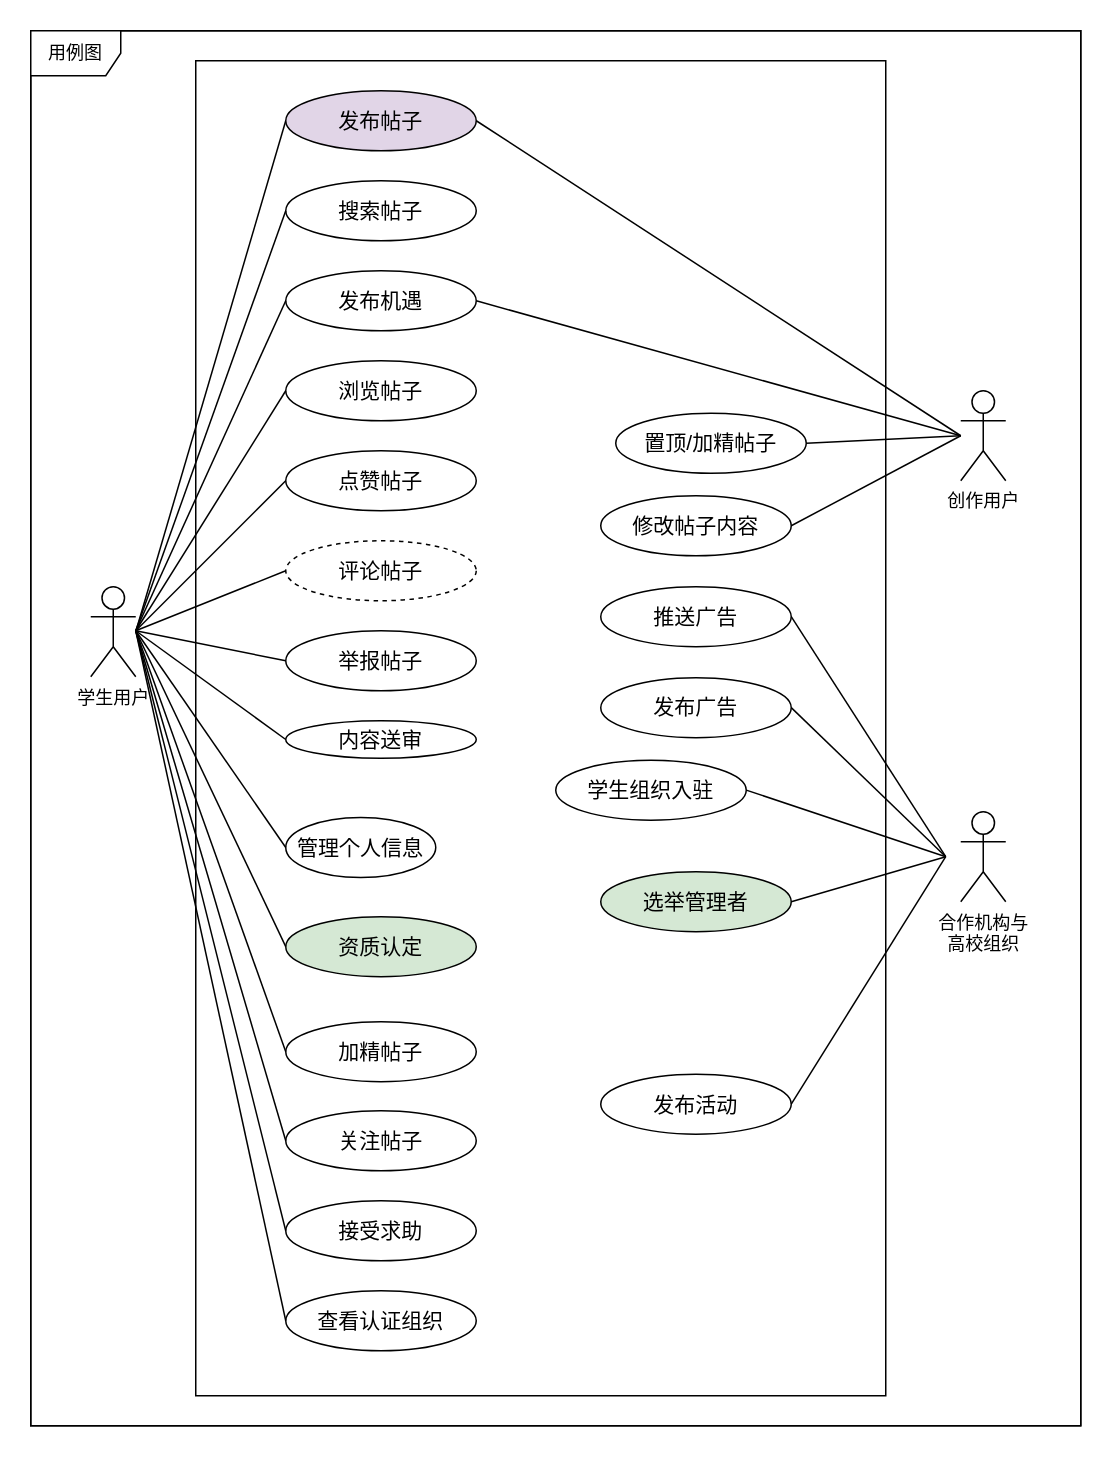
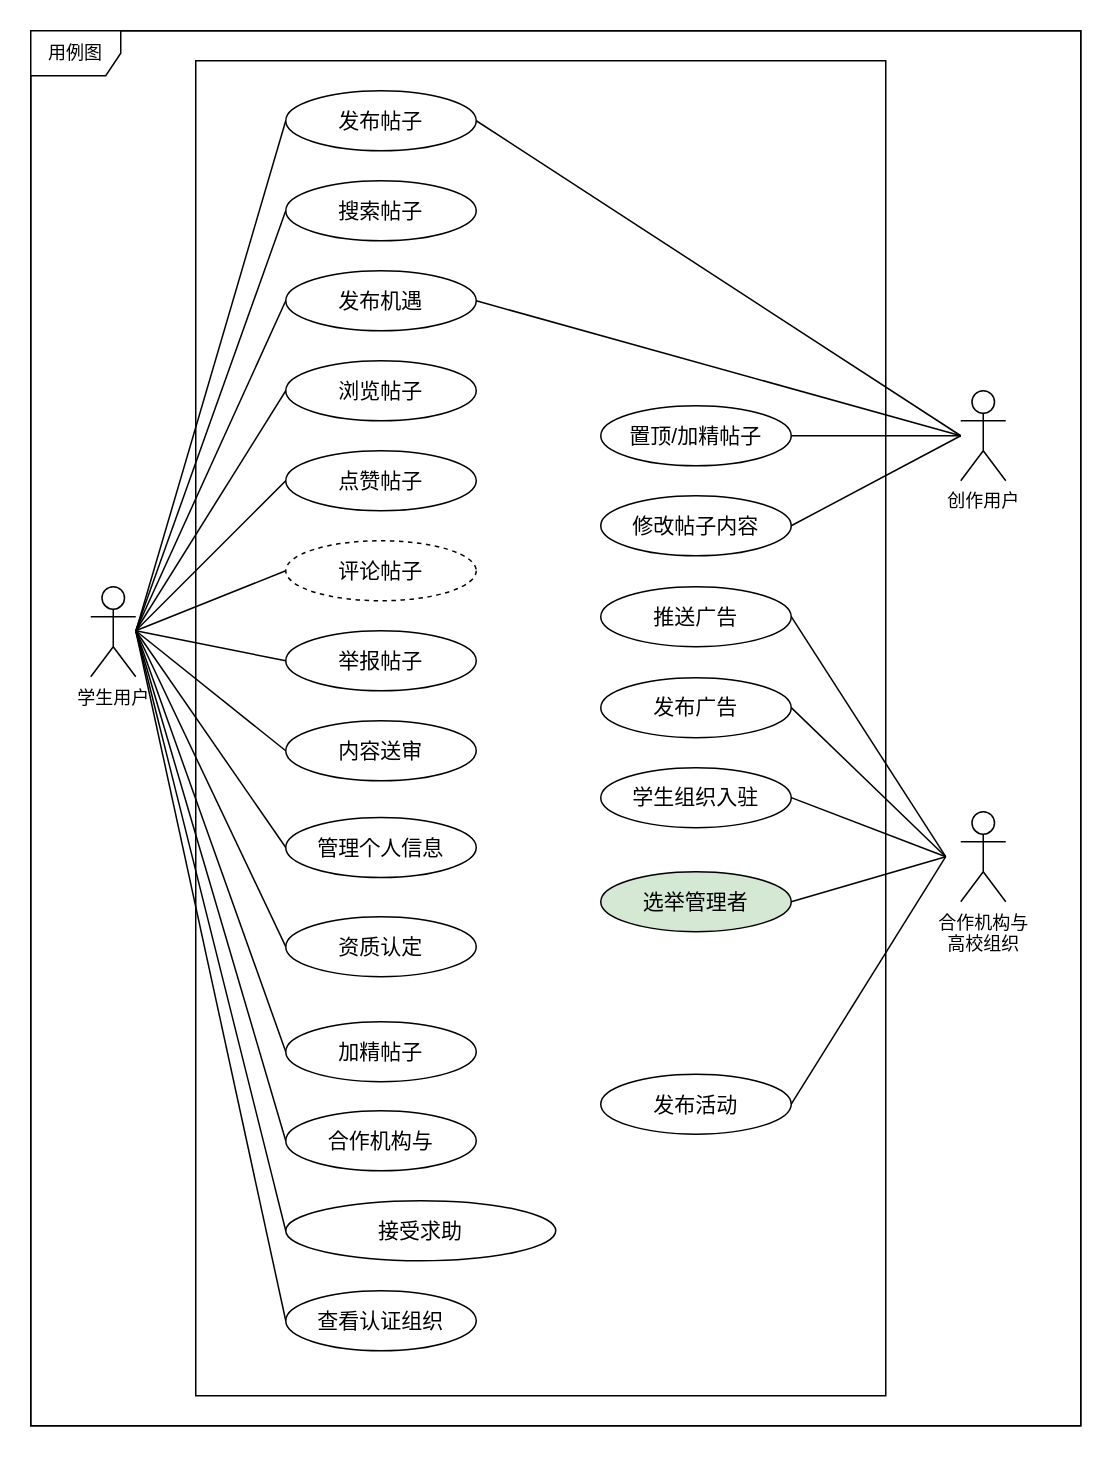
(381, 121) -> (381, 121)
(711, 443) -> (696, 436)
(381, 740) -> (381, 751)
(651, 790) -> (696, 798)
(361, 848) -> (381, 848)
(381, 947) -> (381, 947)
(381, 1141) -> (381, 1141)
(381, 1231) -> (421, 1231)
